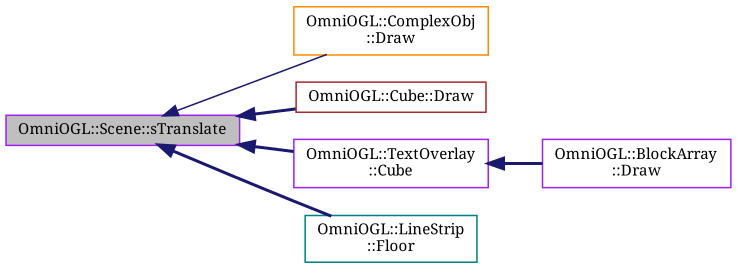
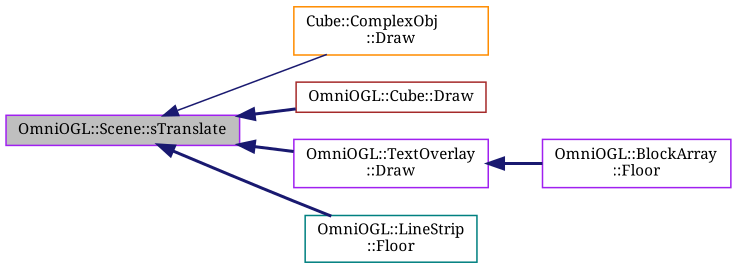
(391, 31) -> (391, 31)
(391, 164) -> (391, 164)
(637, 164) -> (637, 164)
